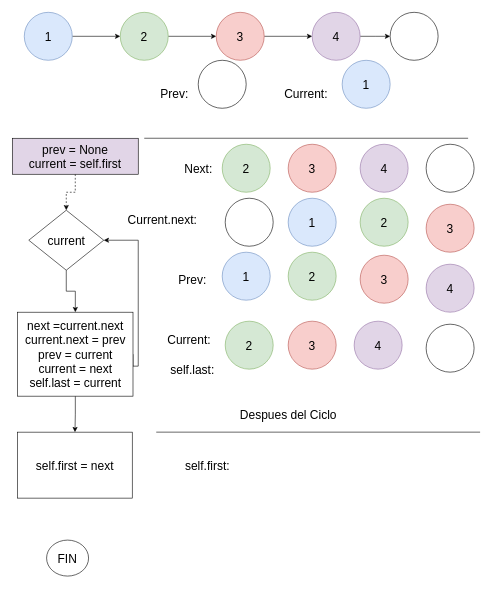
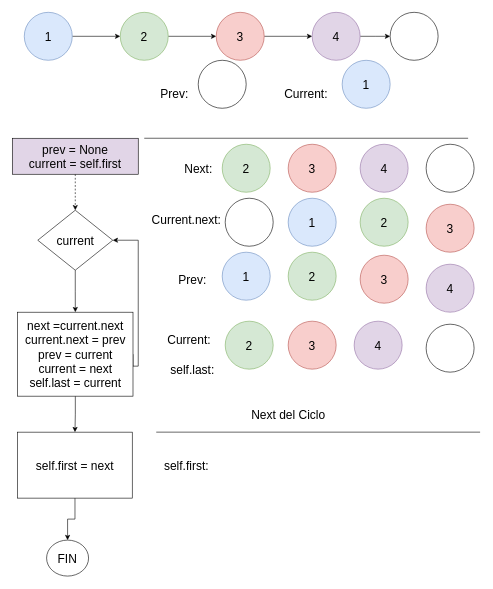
(162, 219) -> (186, 219)
(66, 240) -> (75, 240)
(289, 414) -> (289, 414)
(207, 465) -> (186, 465)
none -> (68, 527)
